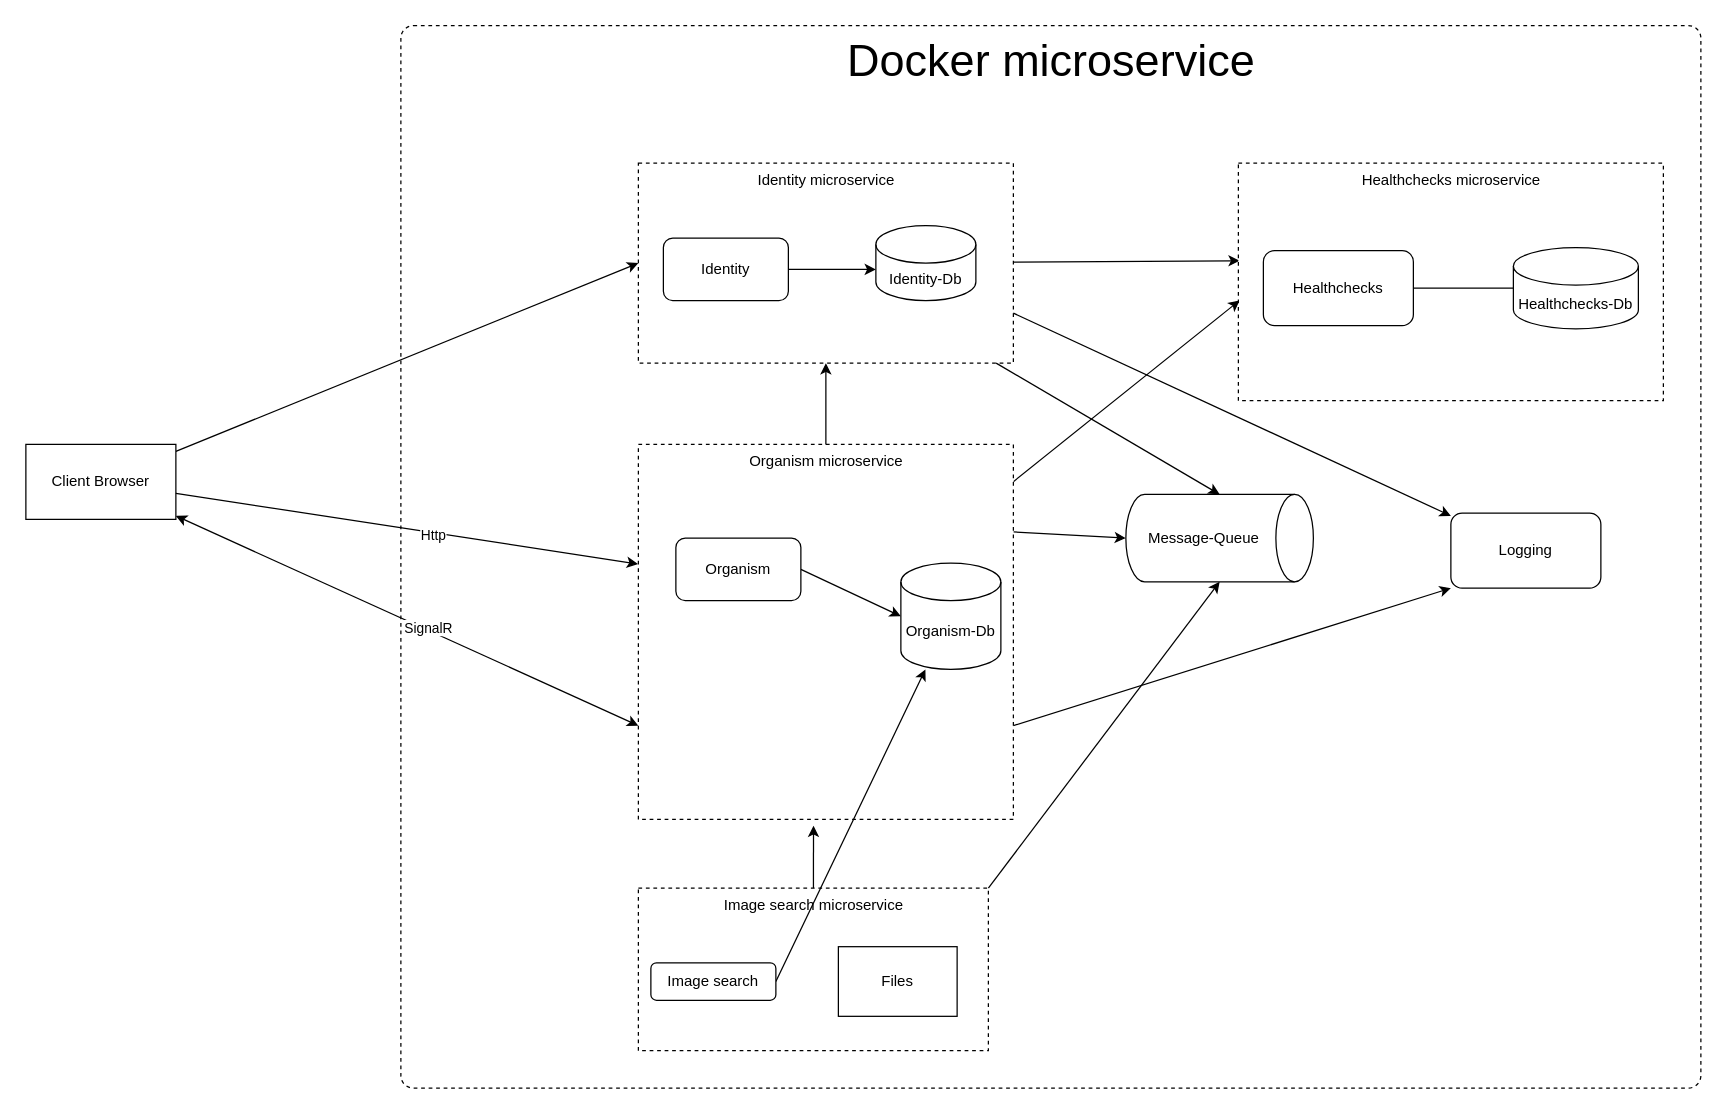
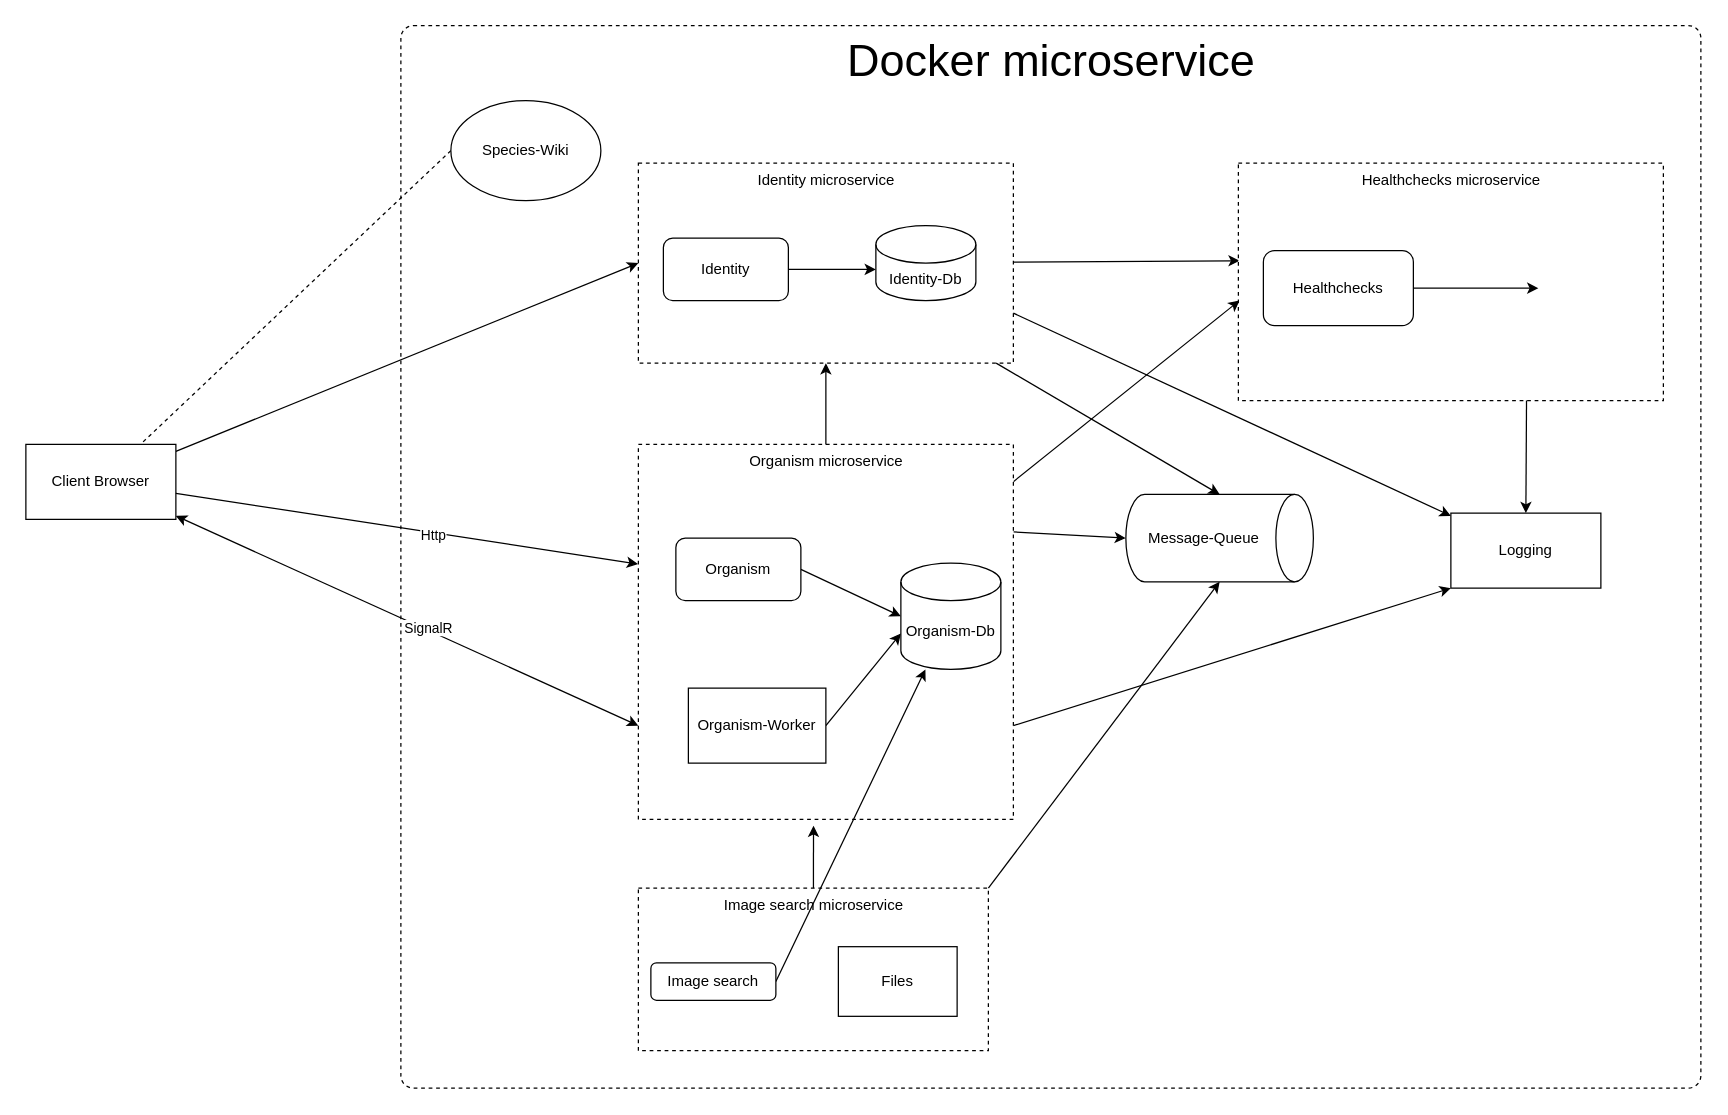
none -> (526, 151)
(1576, 288) -> none
none -> (297, 296)
none -> (1526, 453)
(1526, 551) -> (1526, 551)
none -> (861, 683)
none -> (757, 726)
